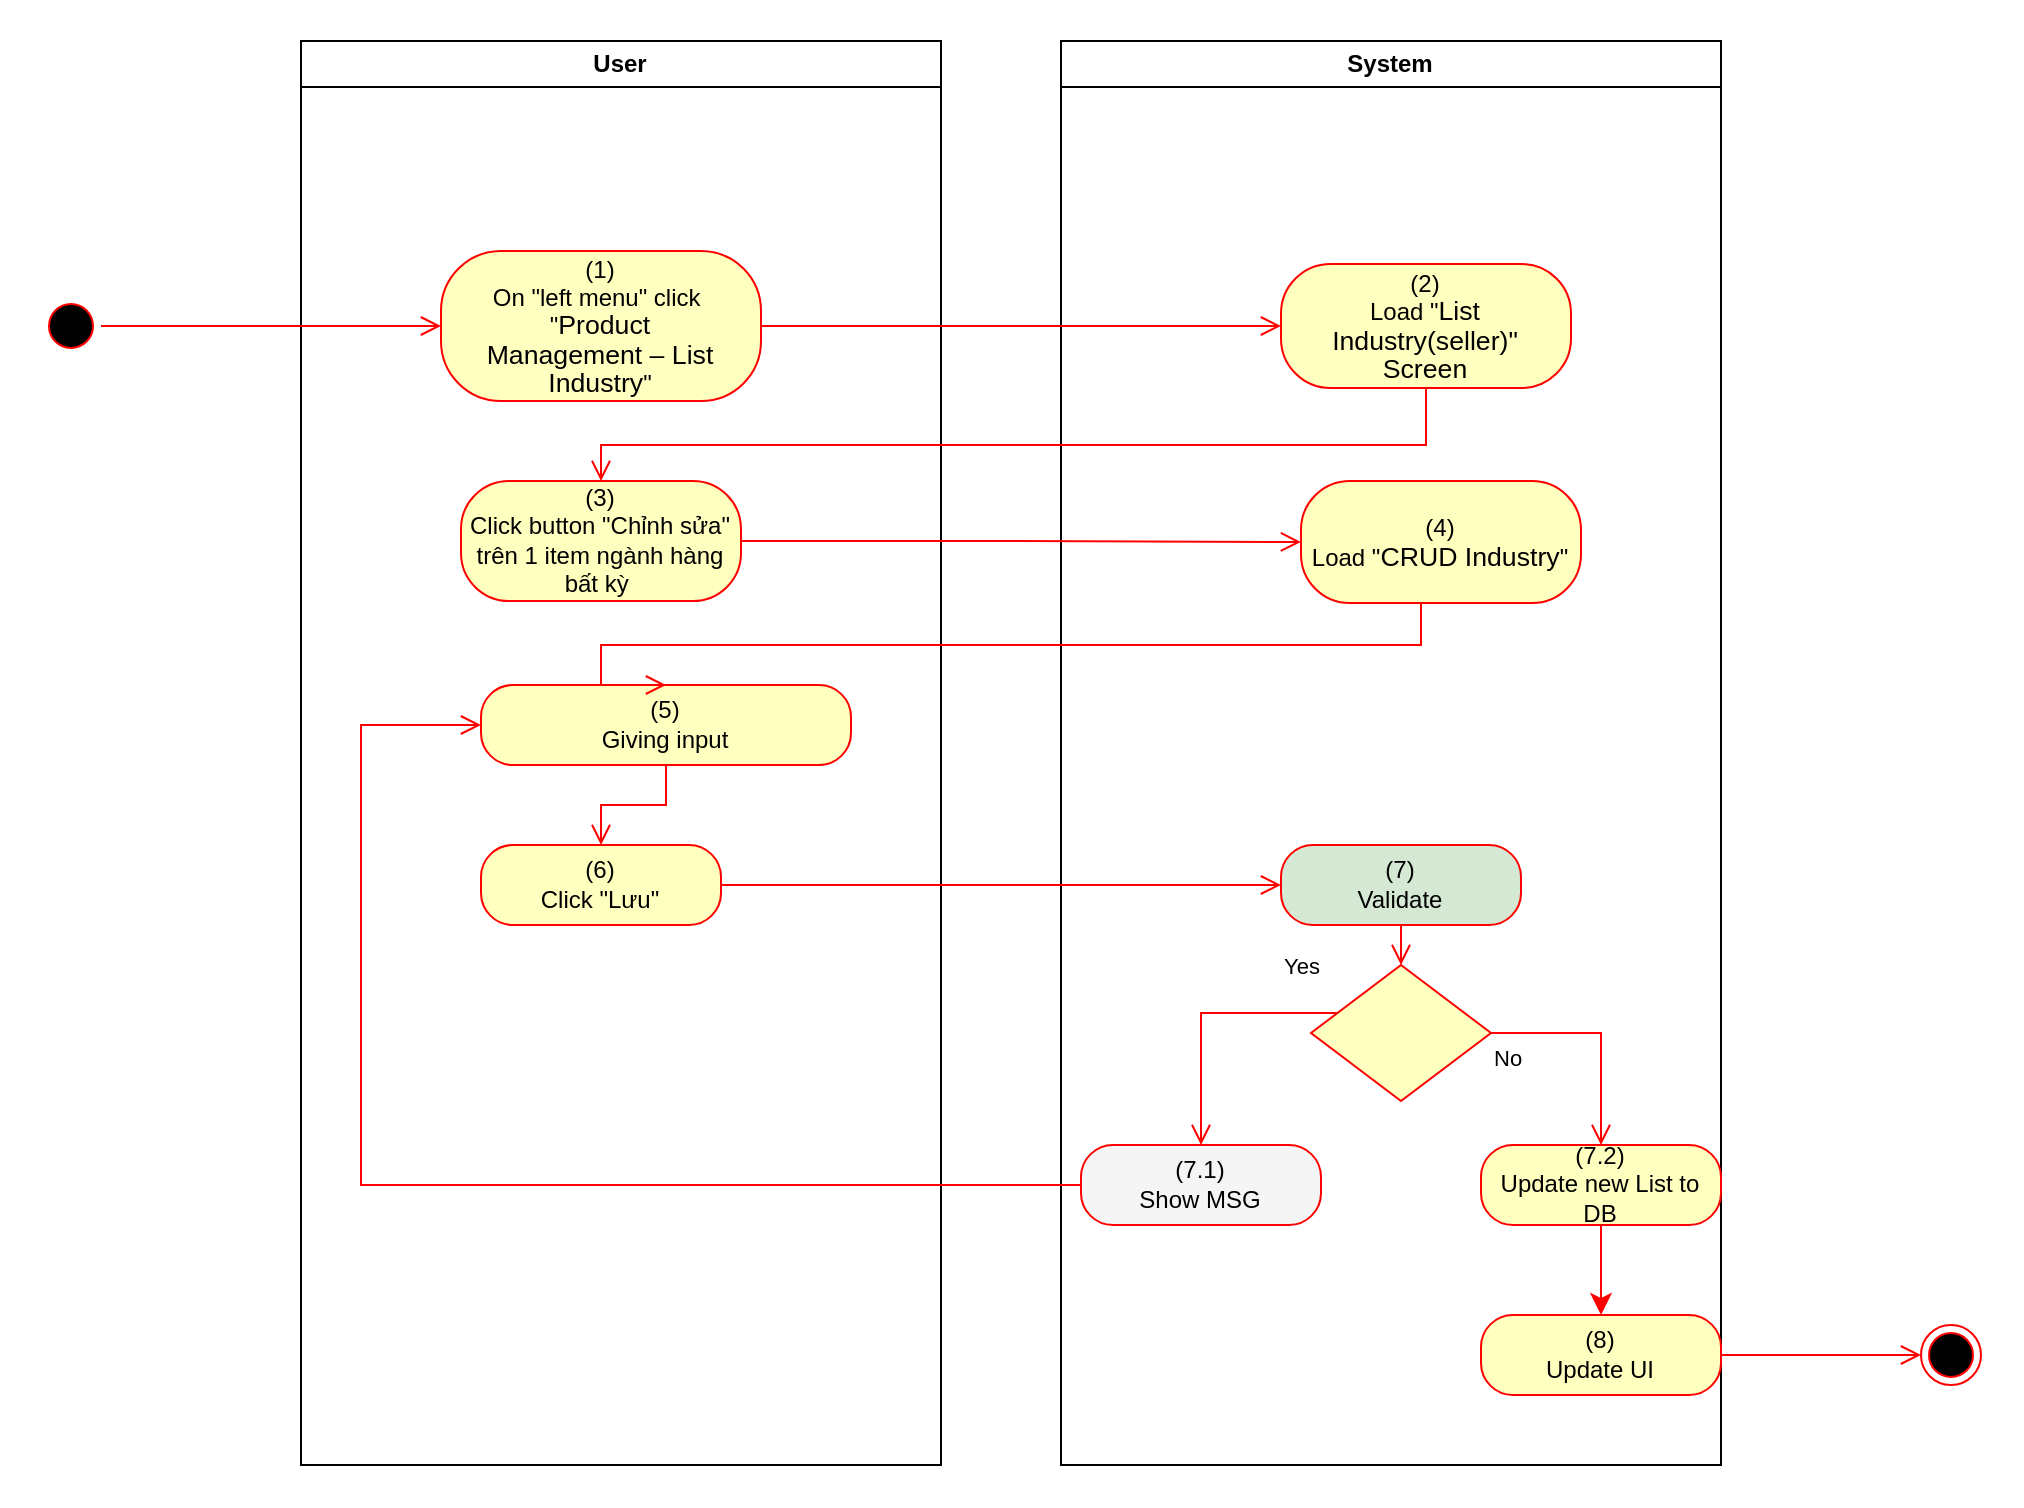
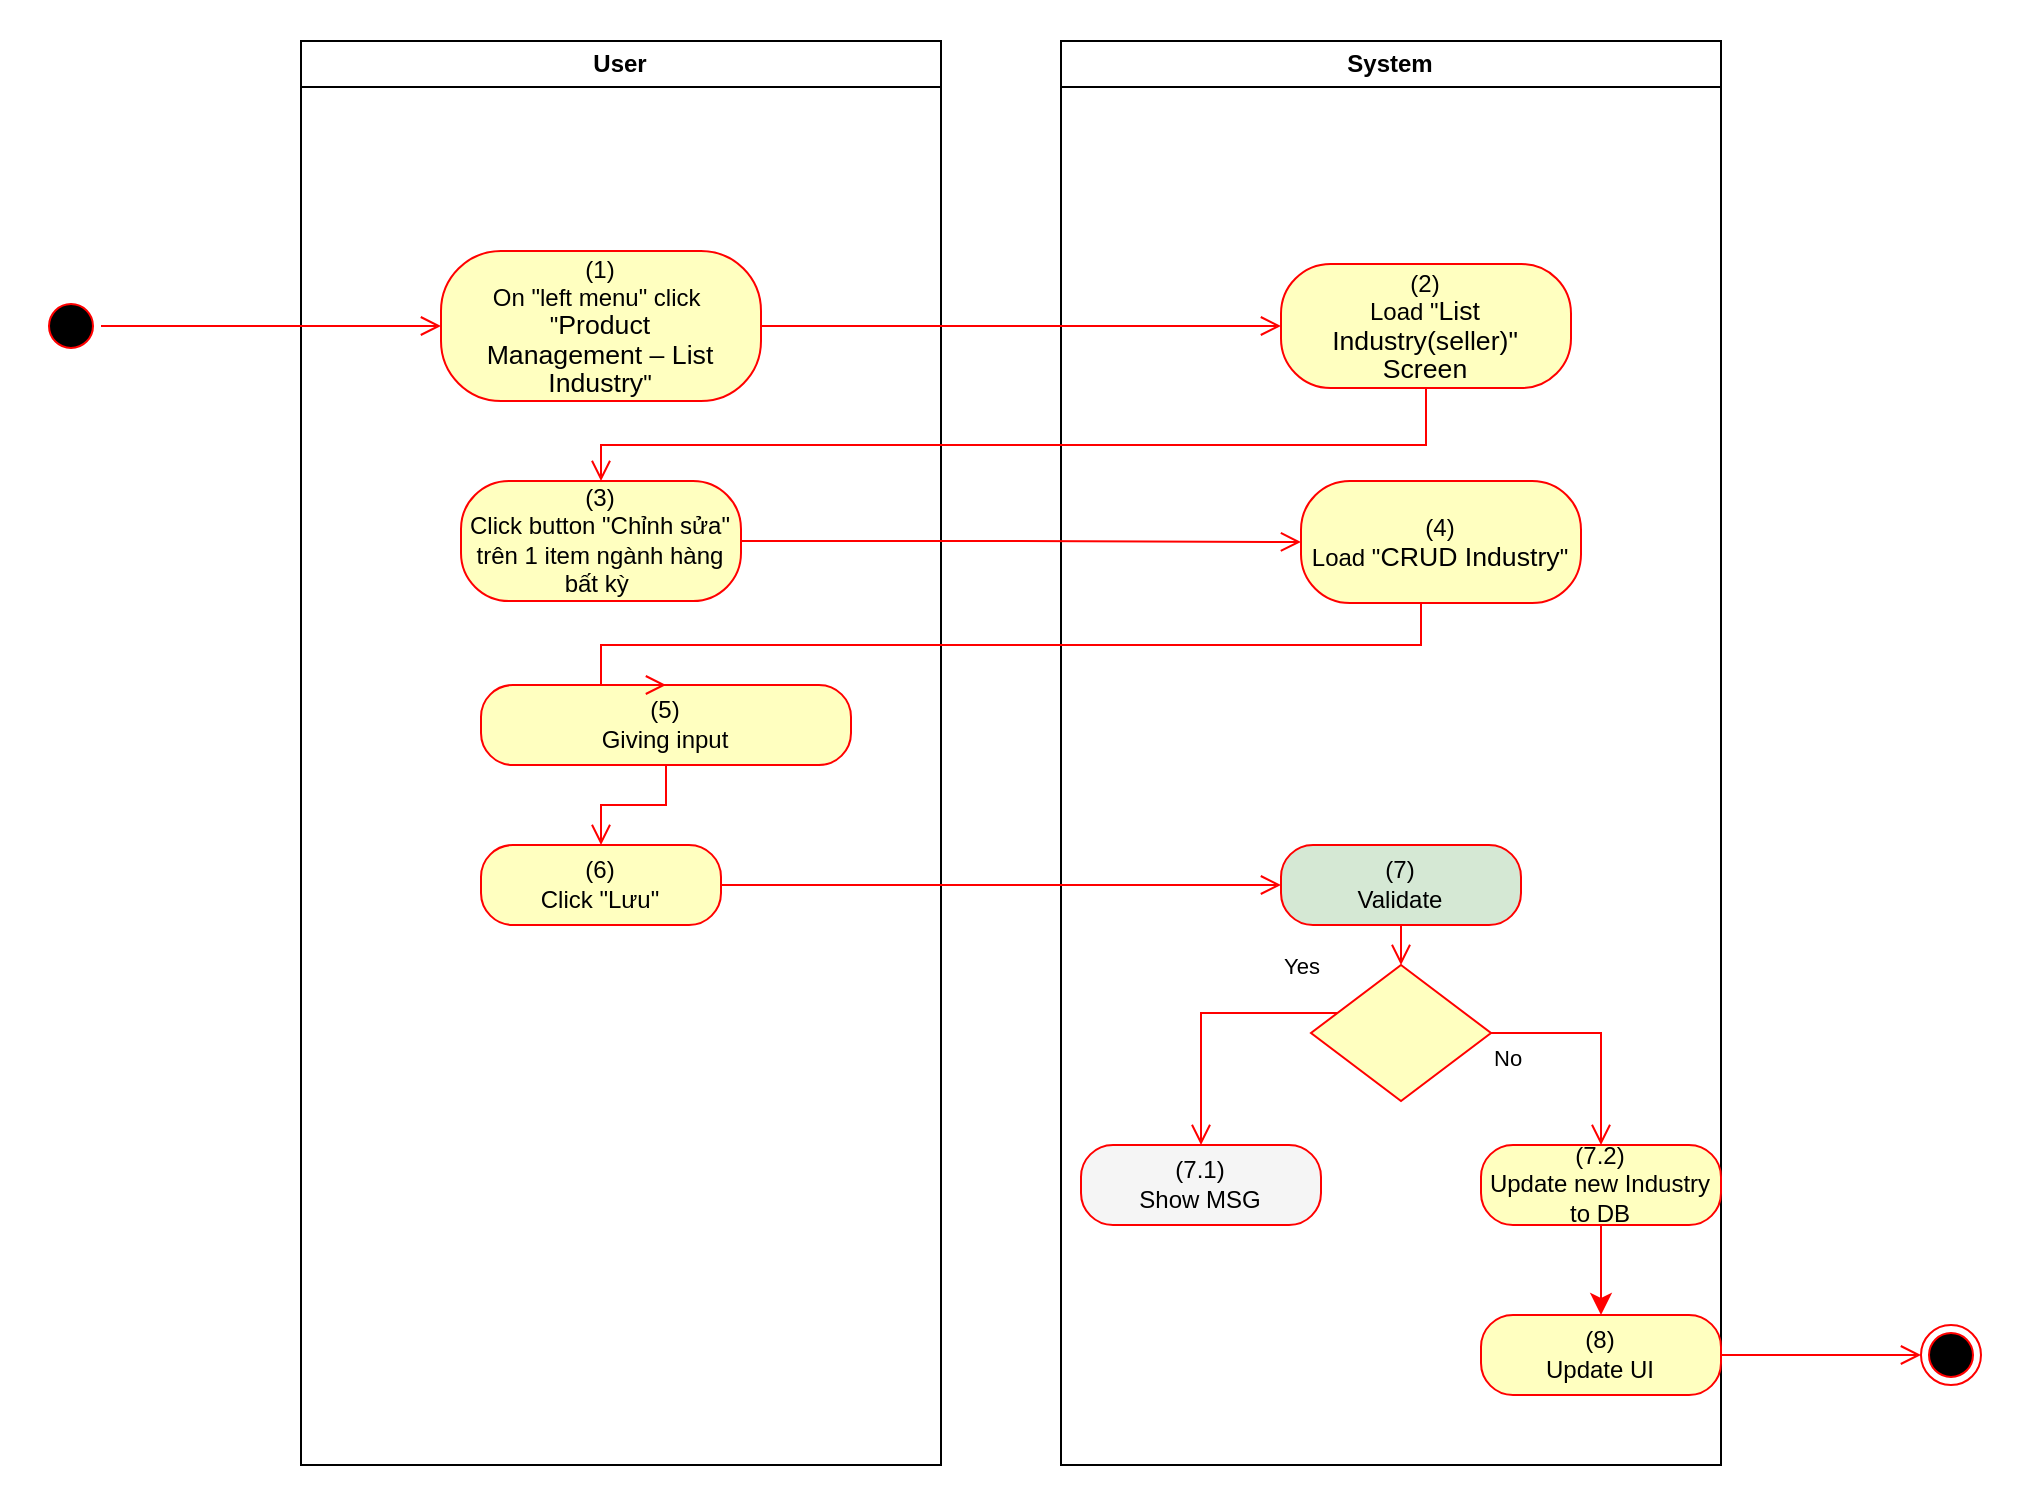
(434, 1185) -> none
(1601, 1185) -> (1601, 1185)
